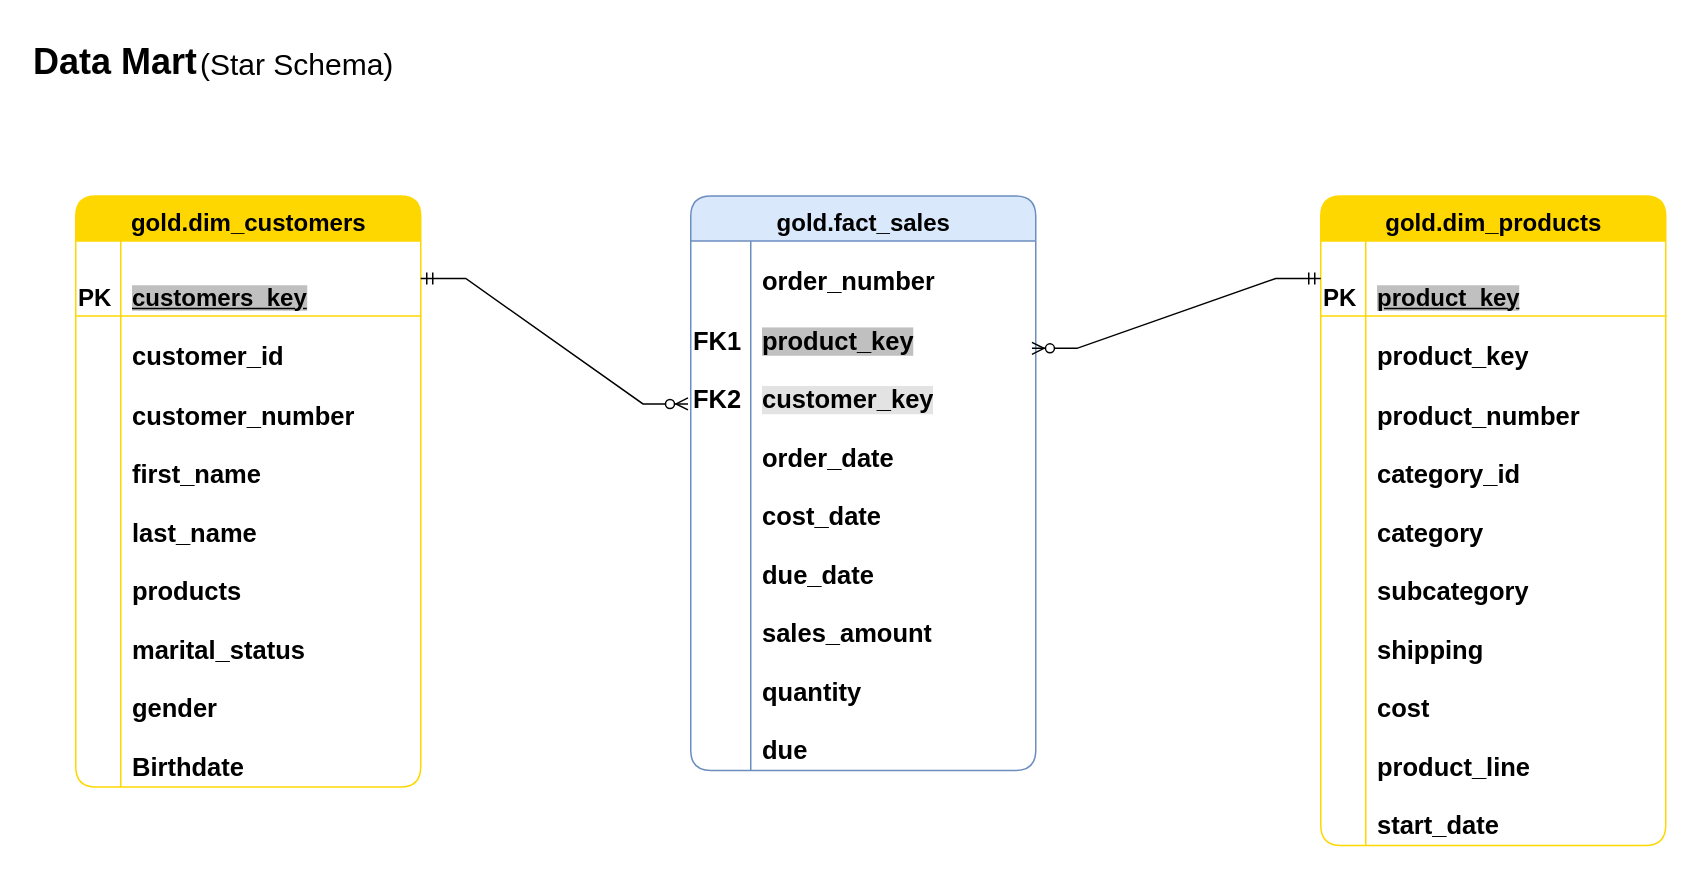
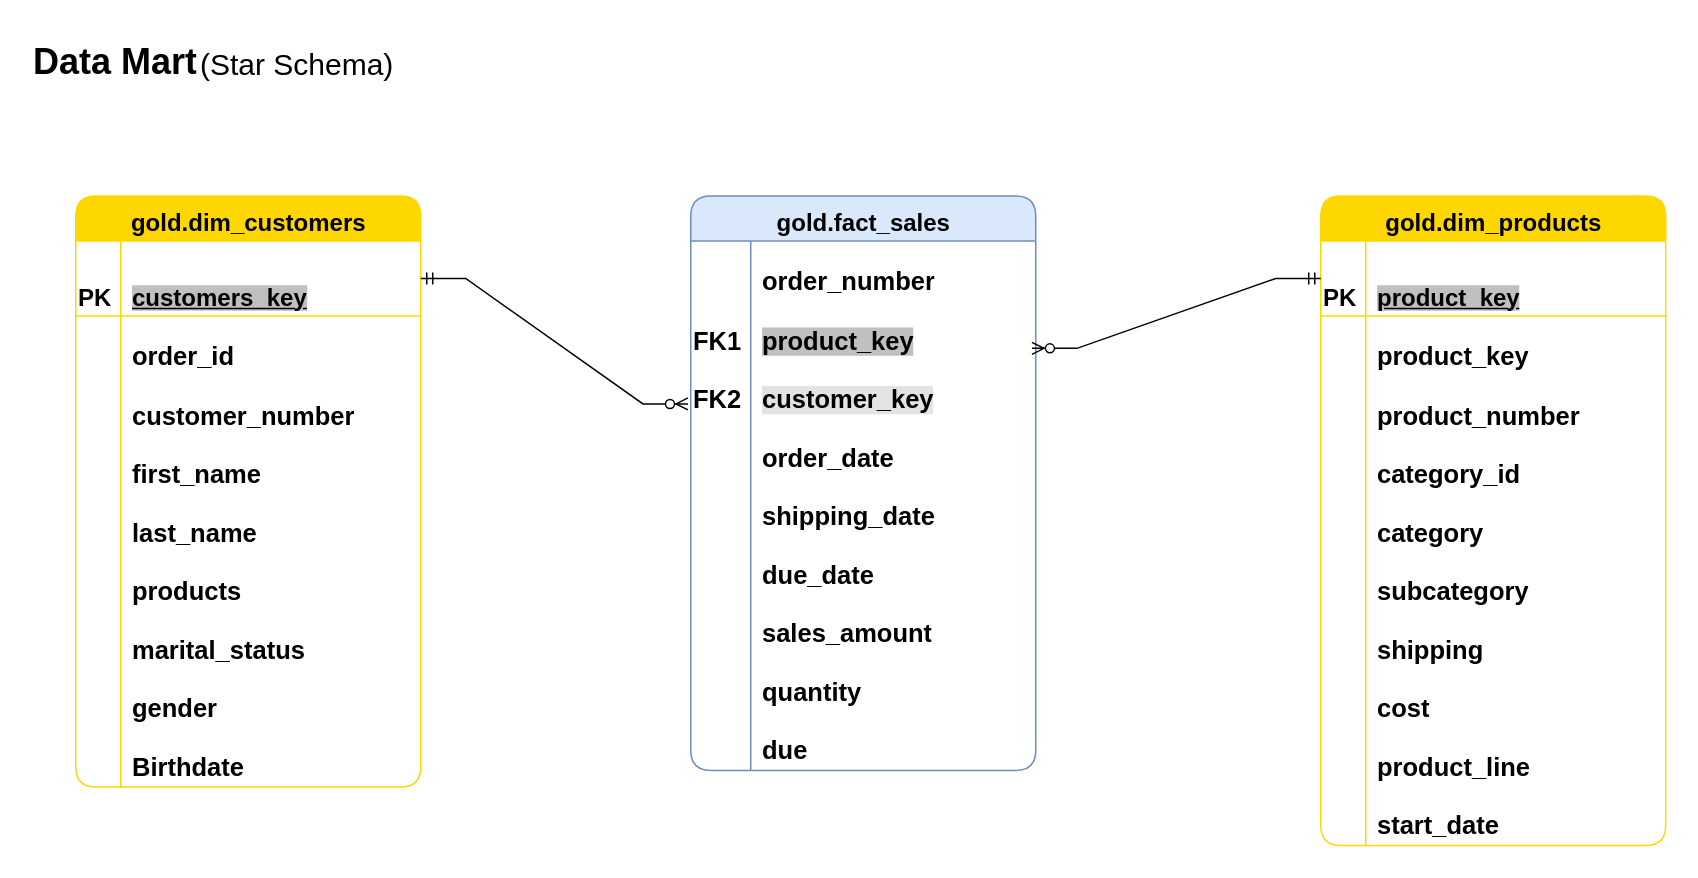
(208, 356) -> (187, 356)
(827, 516) -> (849, 516)
